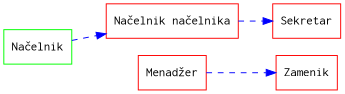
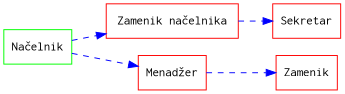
(172, 21) -> (172, 21)
none -> (100, 59)
